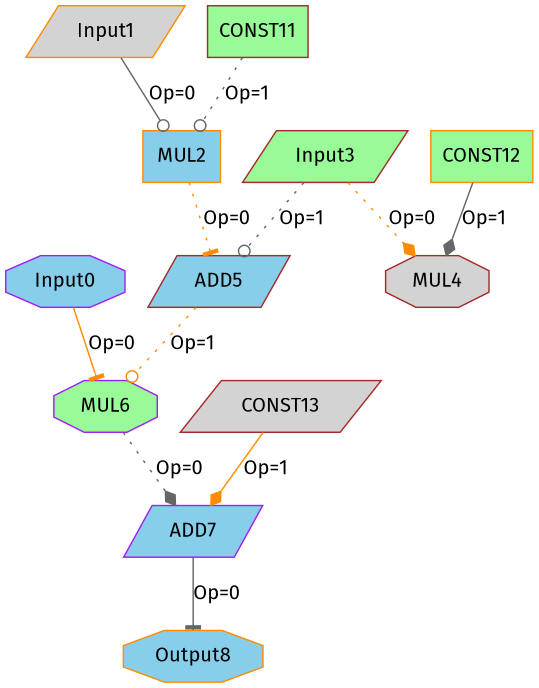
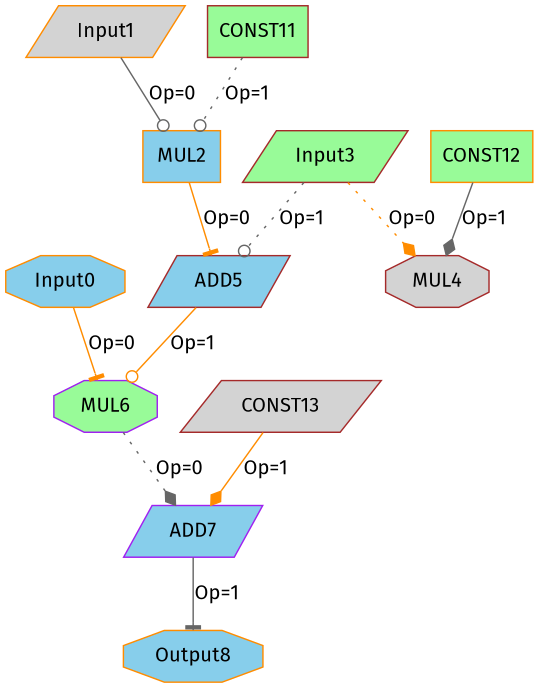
(199, 215) -> (199, 215)
(65, 281) -> (65, 281)
(166, 340) -> (166, 340)
(217, 594) -> (217, 594)
